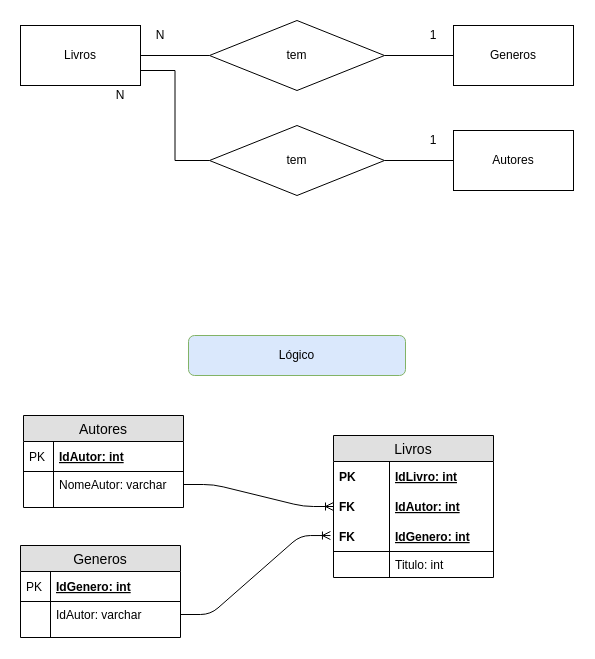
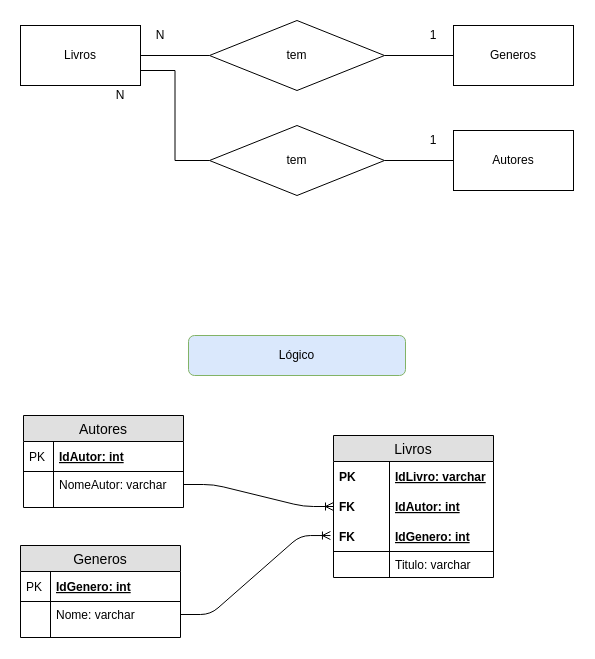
(429, 477) -> (444, 477)
(424, 565) -> (439, 565)
(107, 615) -> (97, 615)
